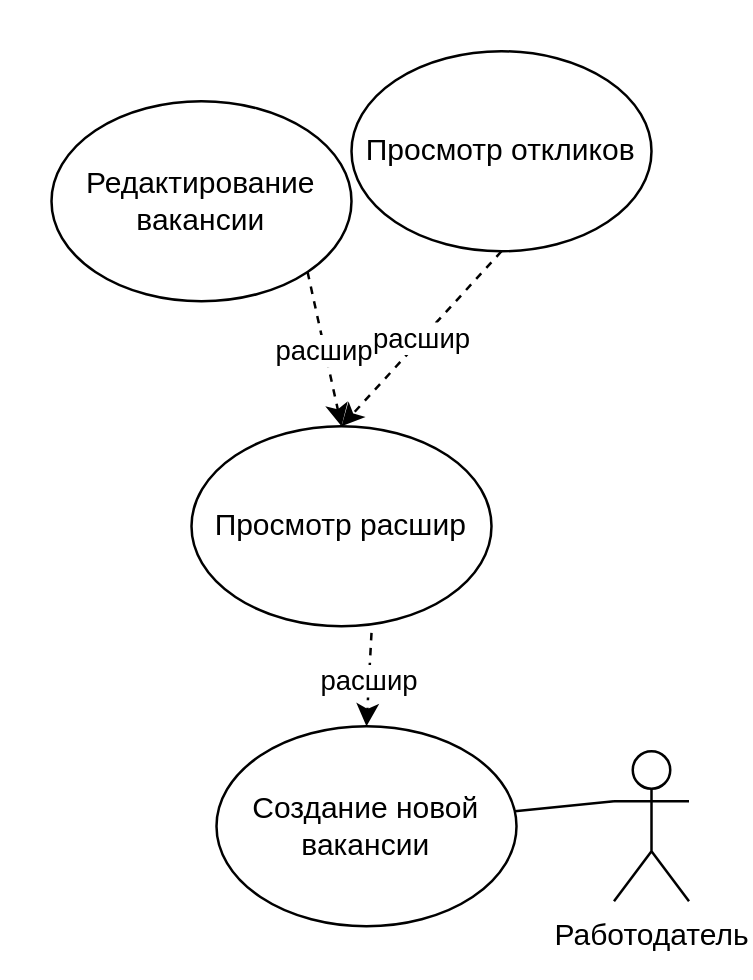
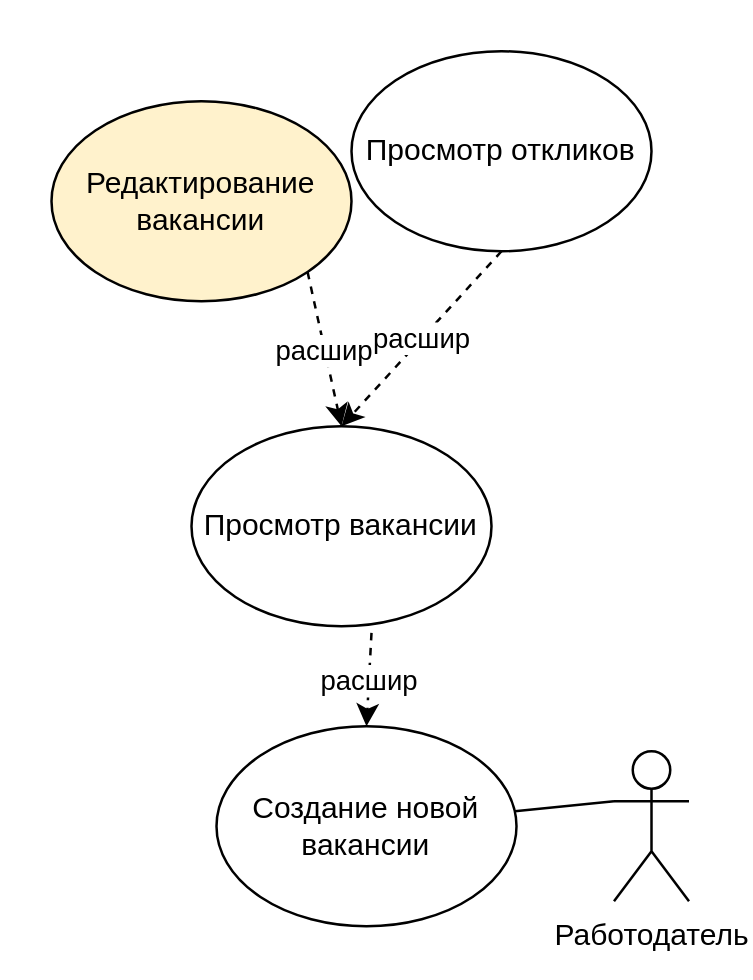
(201, 201) -> (201, 201)
(341, 526) -> (341, 526)
